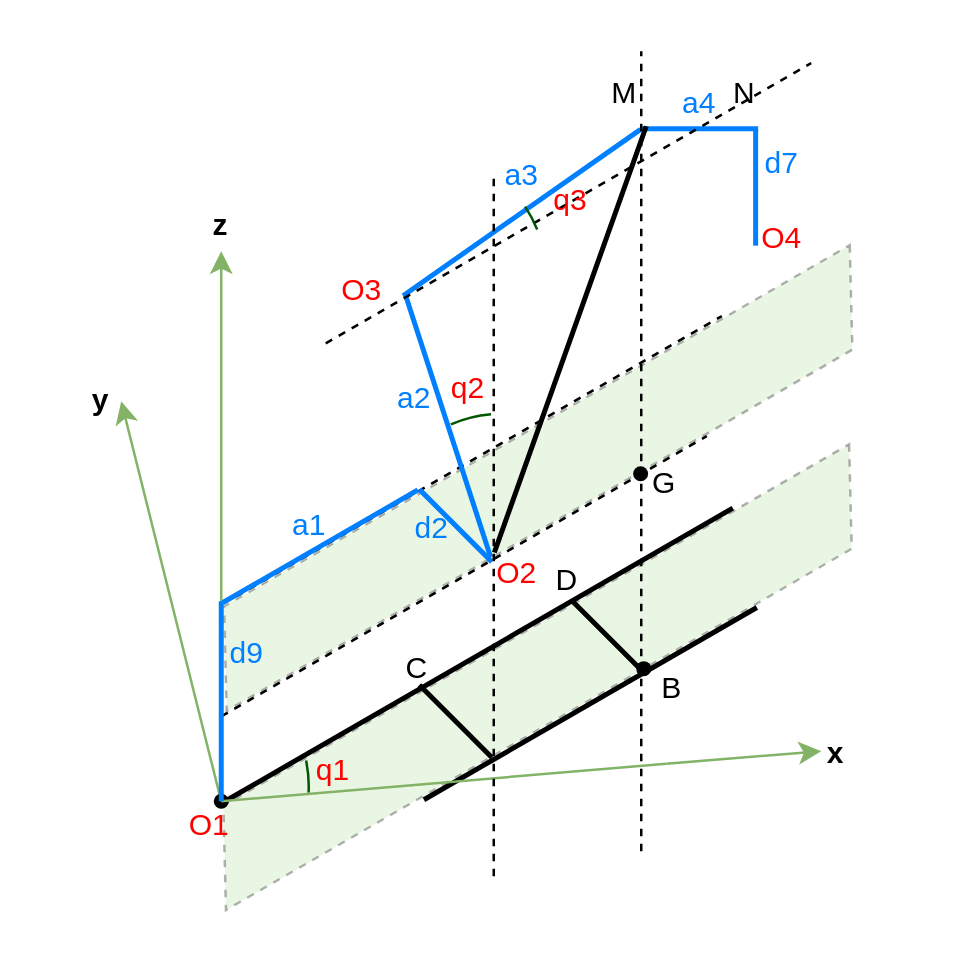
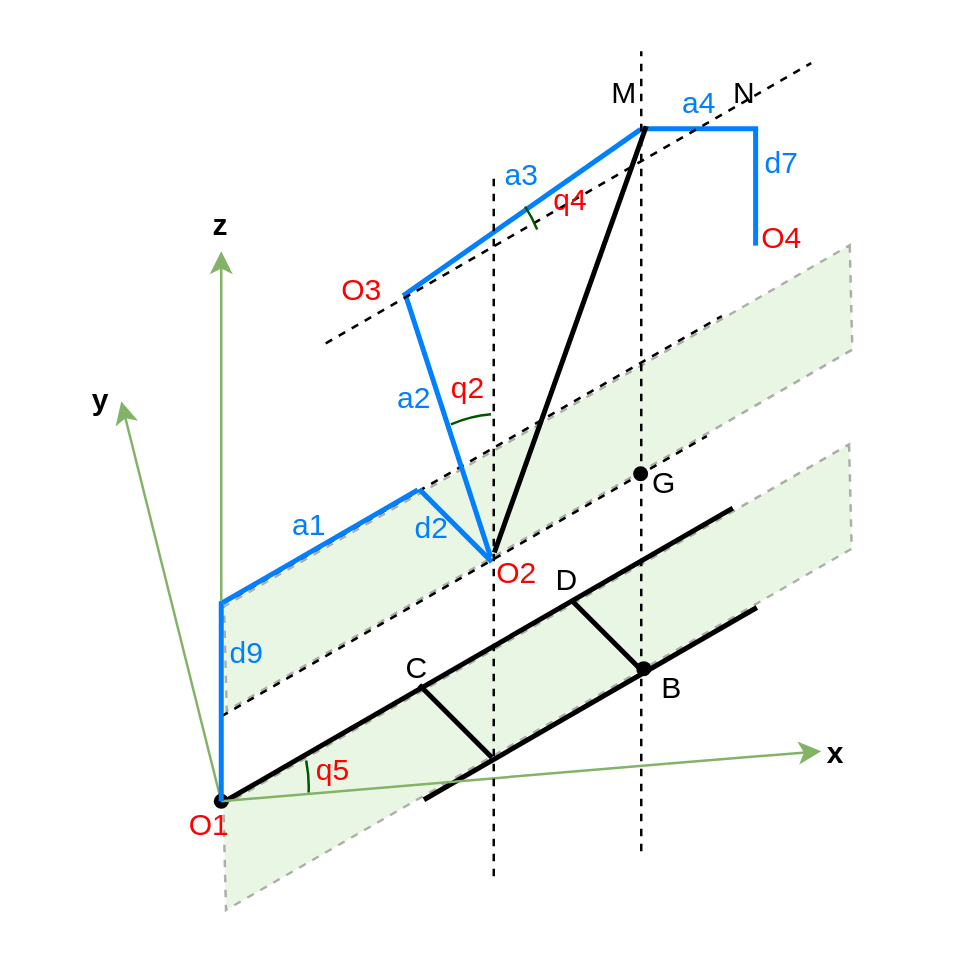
(571, 201) -> (571, 201)
(334, 771) -> (334, 771)
